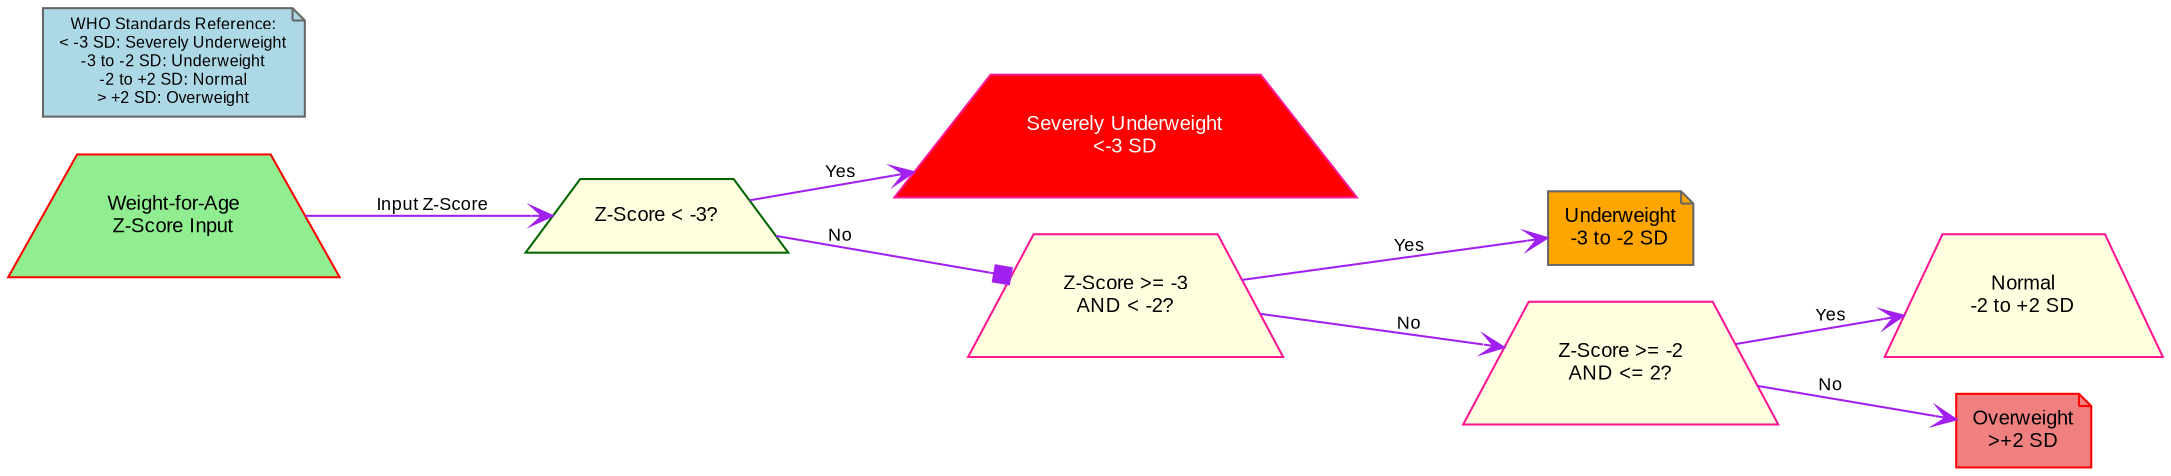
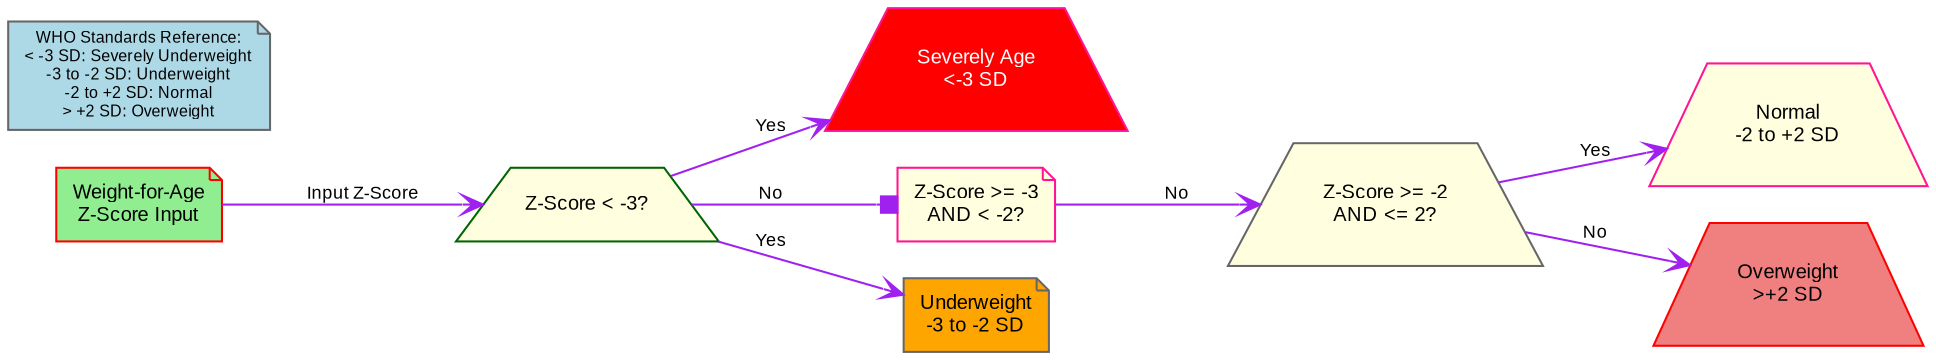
(1126, 136) -> (976, 70)
(174, 216) -> (139, 205)
(1384, 260) -> (801, 265)
(1126, 296) -> (976, 205)
(1621, 363) -> (1385, 205)
(2024, 431) -> (1788, 284)
